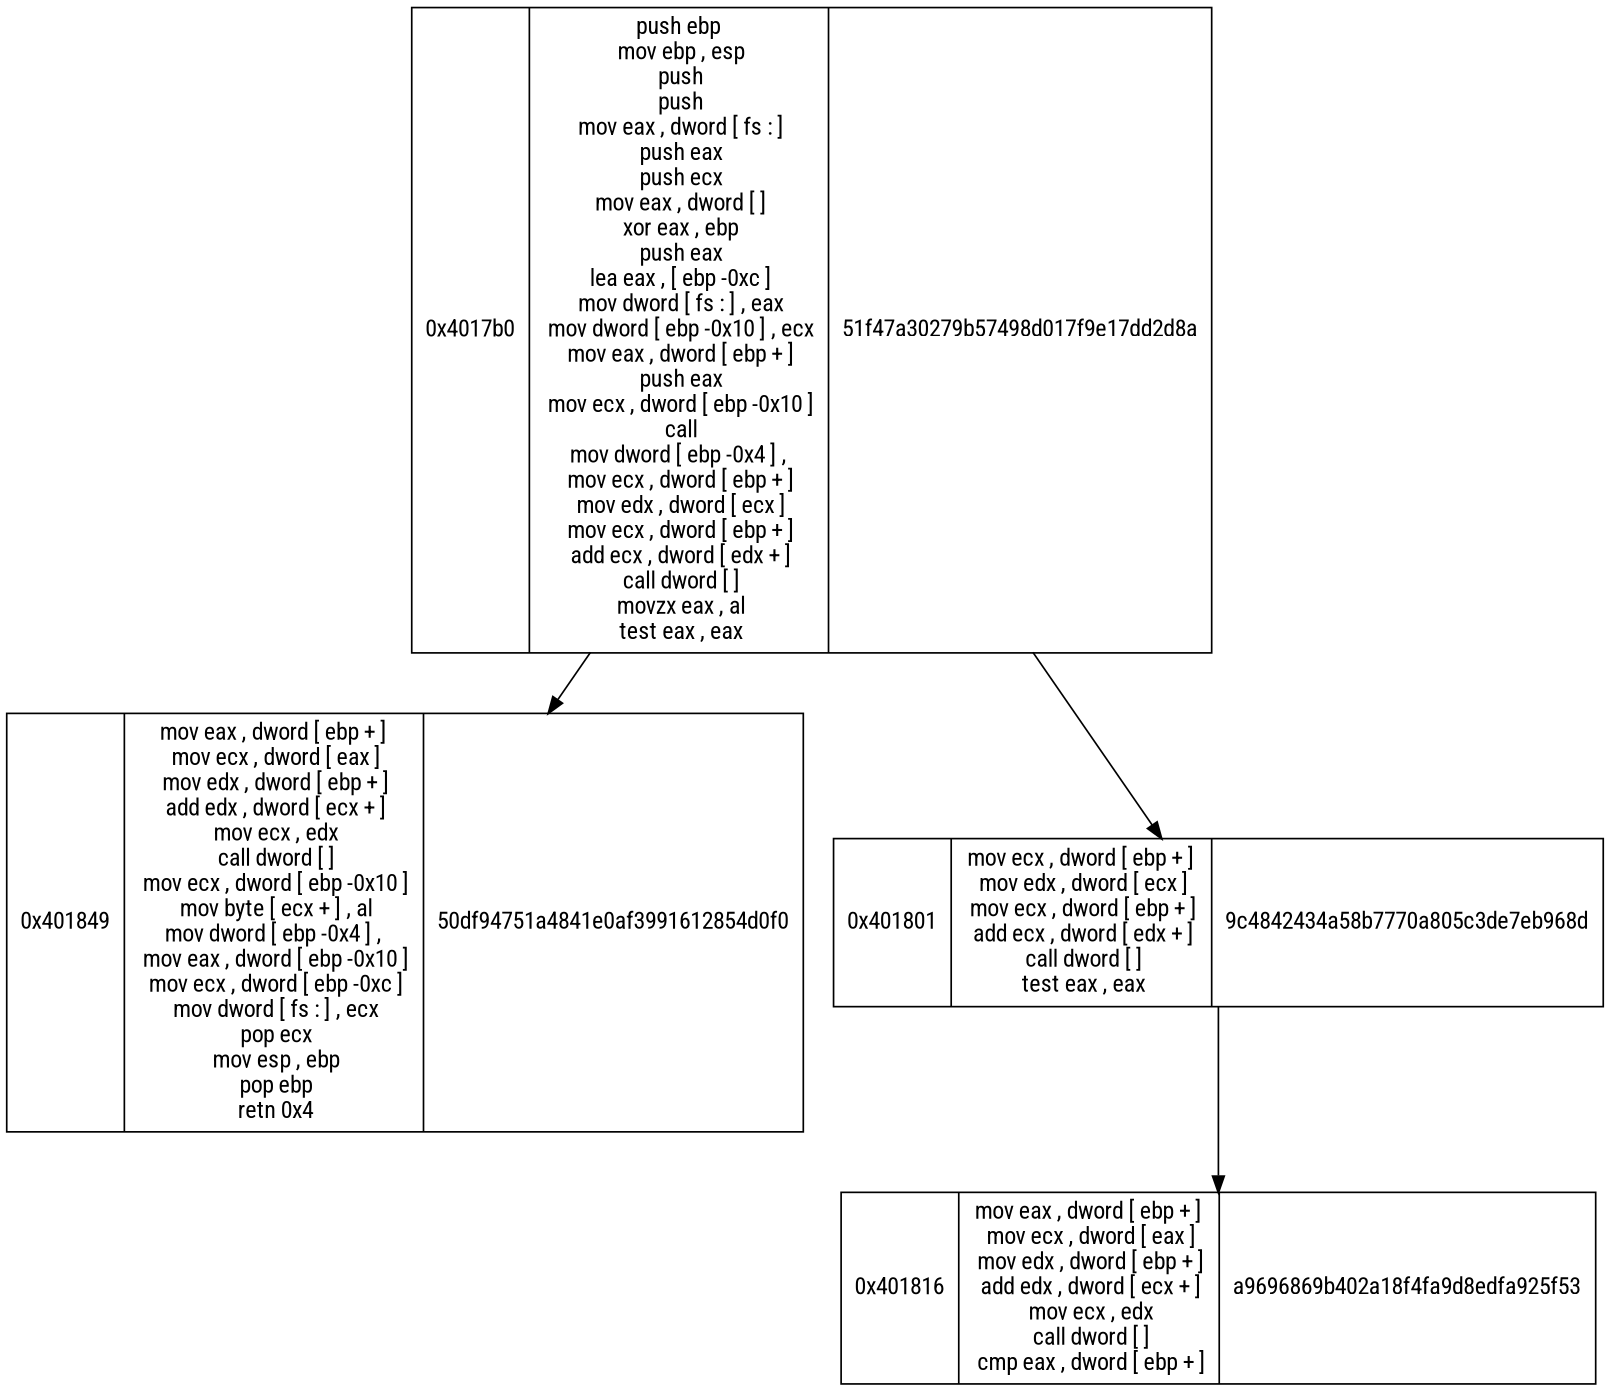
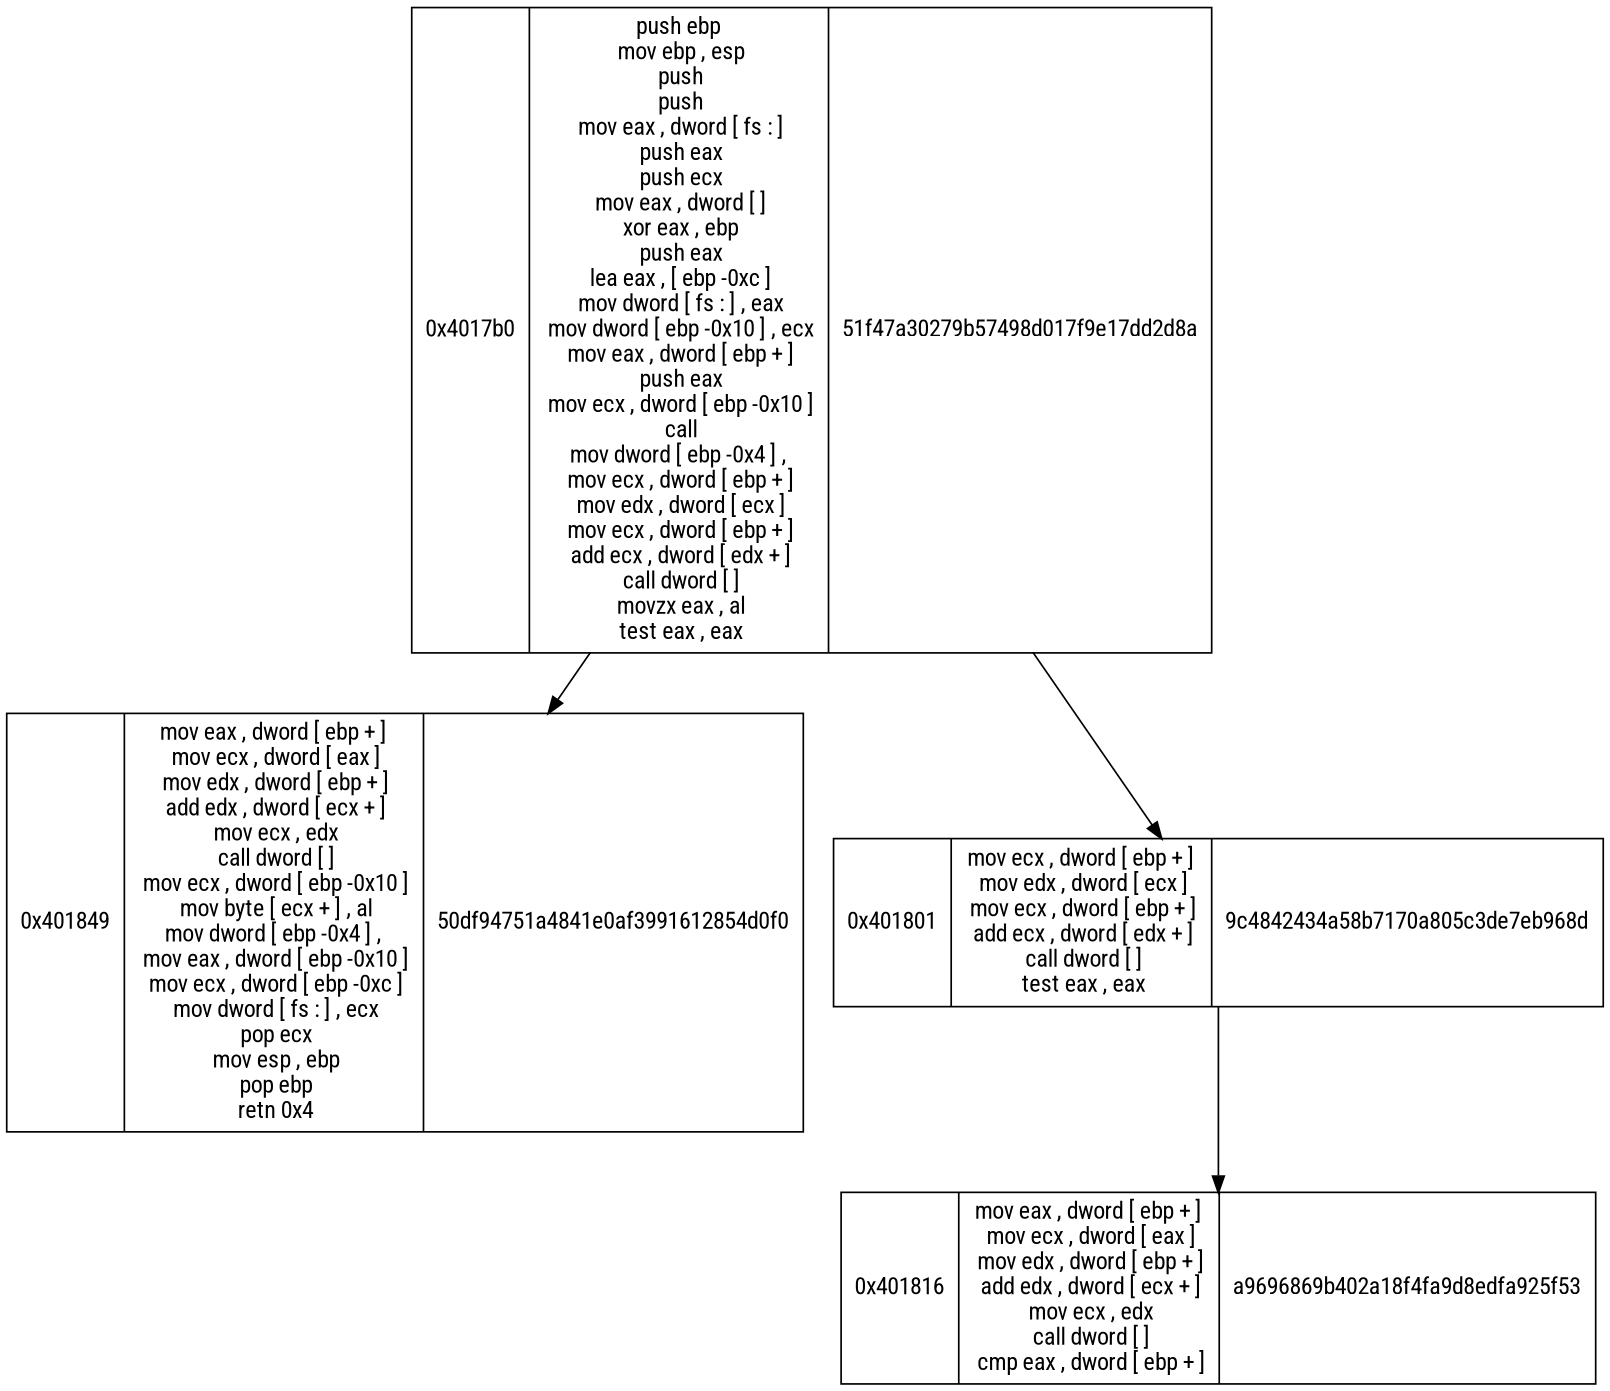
(1407, 922) -> (1407, 922)
